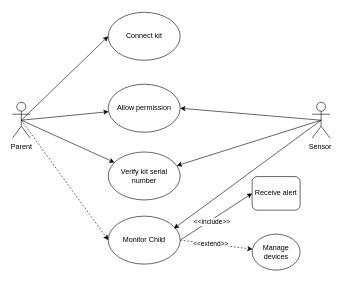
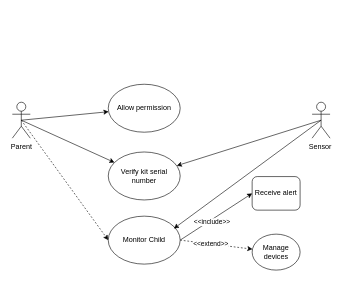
(144, 36) -> none
(96, 48) -> none
(250, 114) -> none
